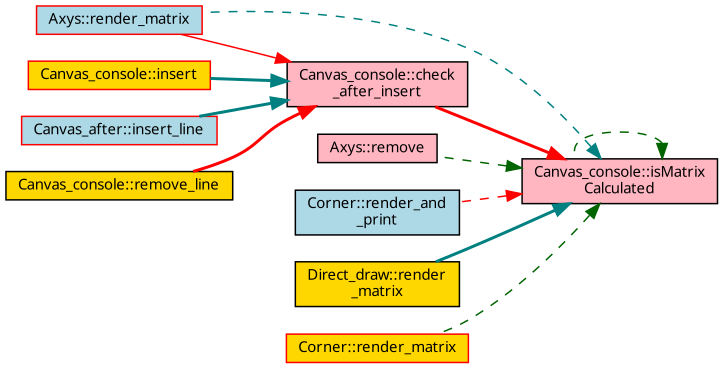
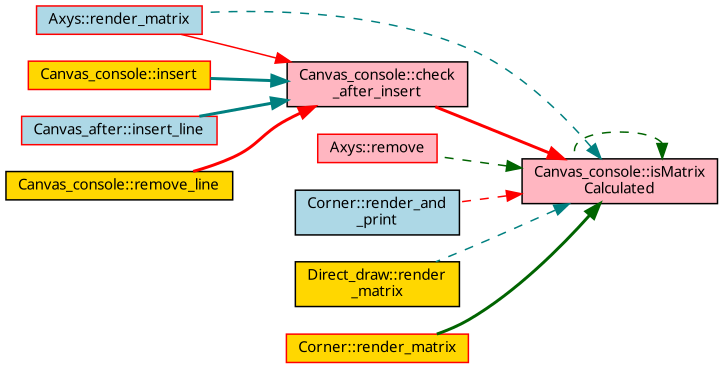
(377, 148) -> (377, 148)
(496, 237) -> (496, 237)
(520, 283) -> (520, 283)
